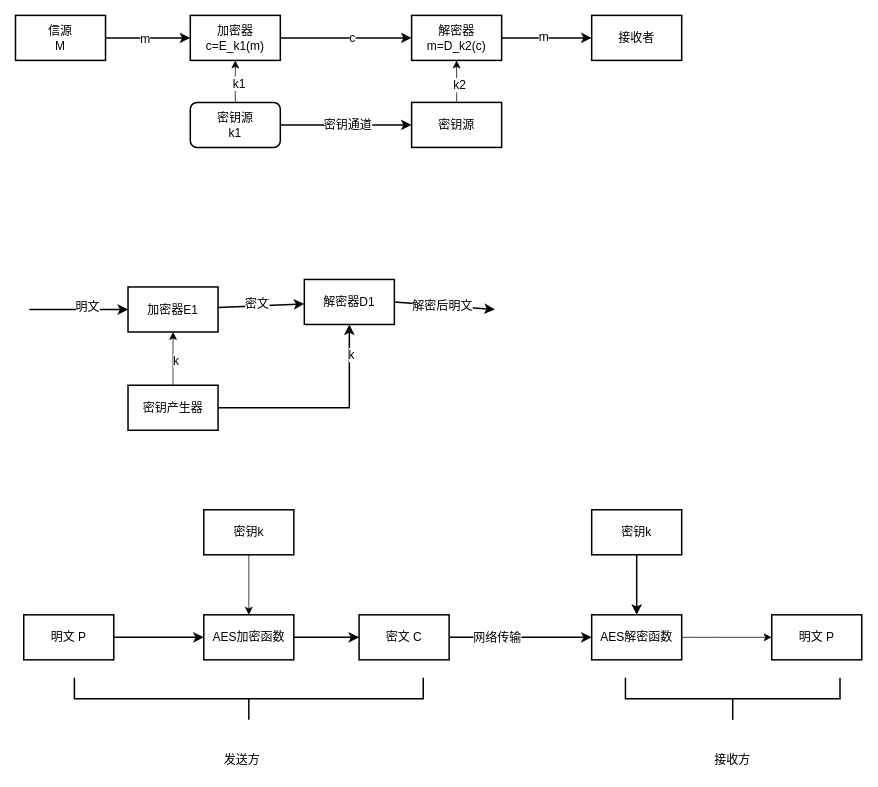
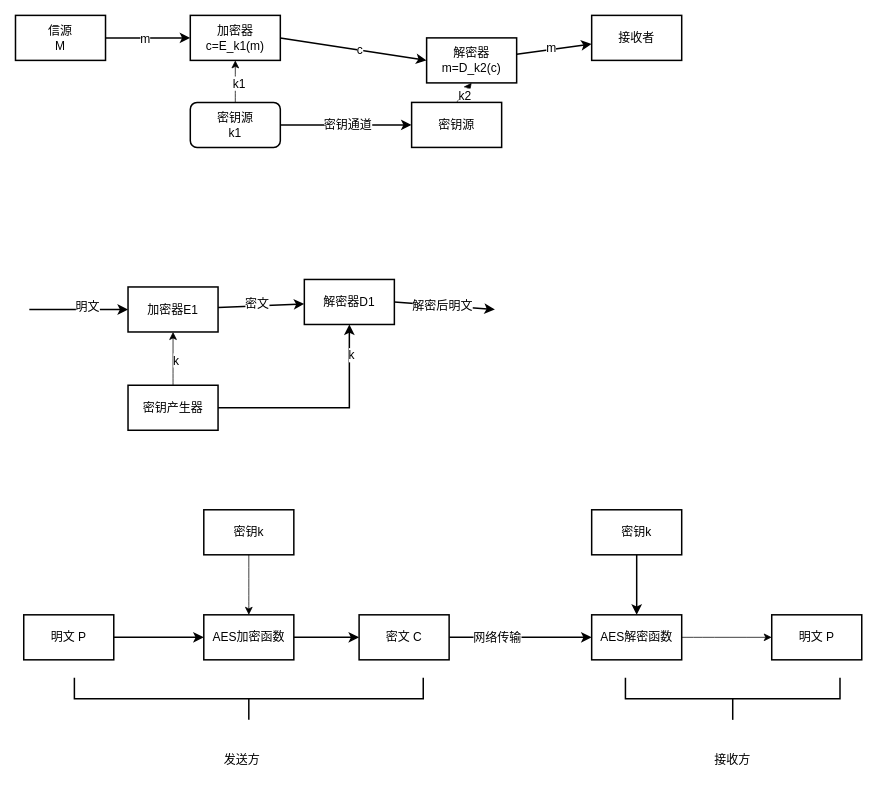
(456, 38) -> (471, 60)
